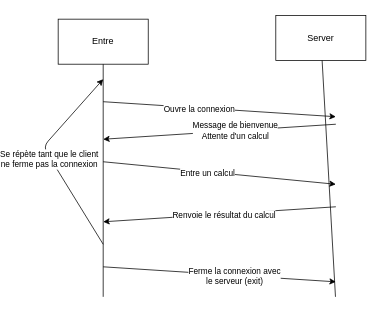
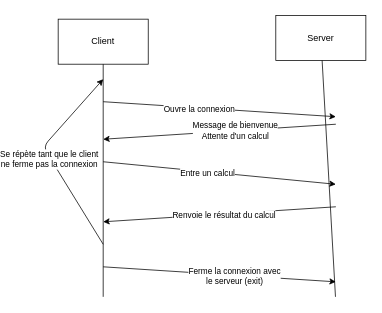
(103, 42) -> (103, 42)
